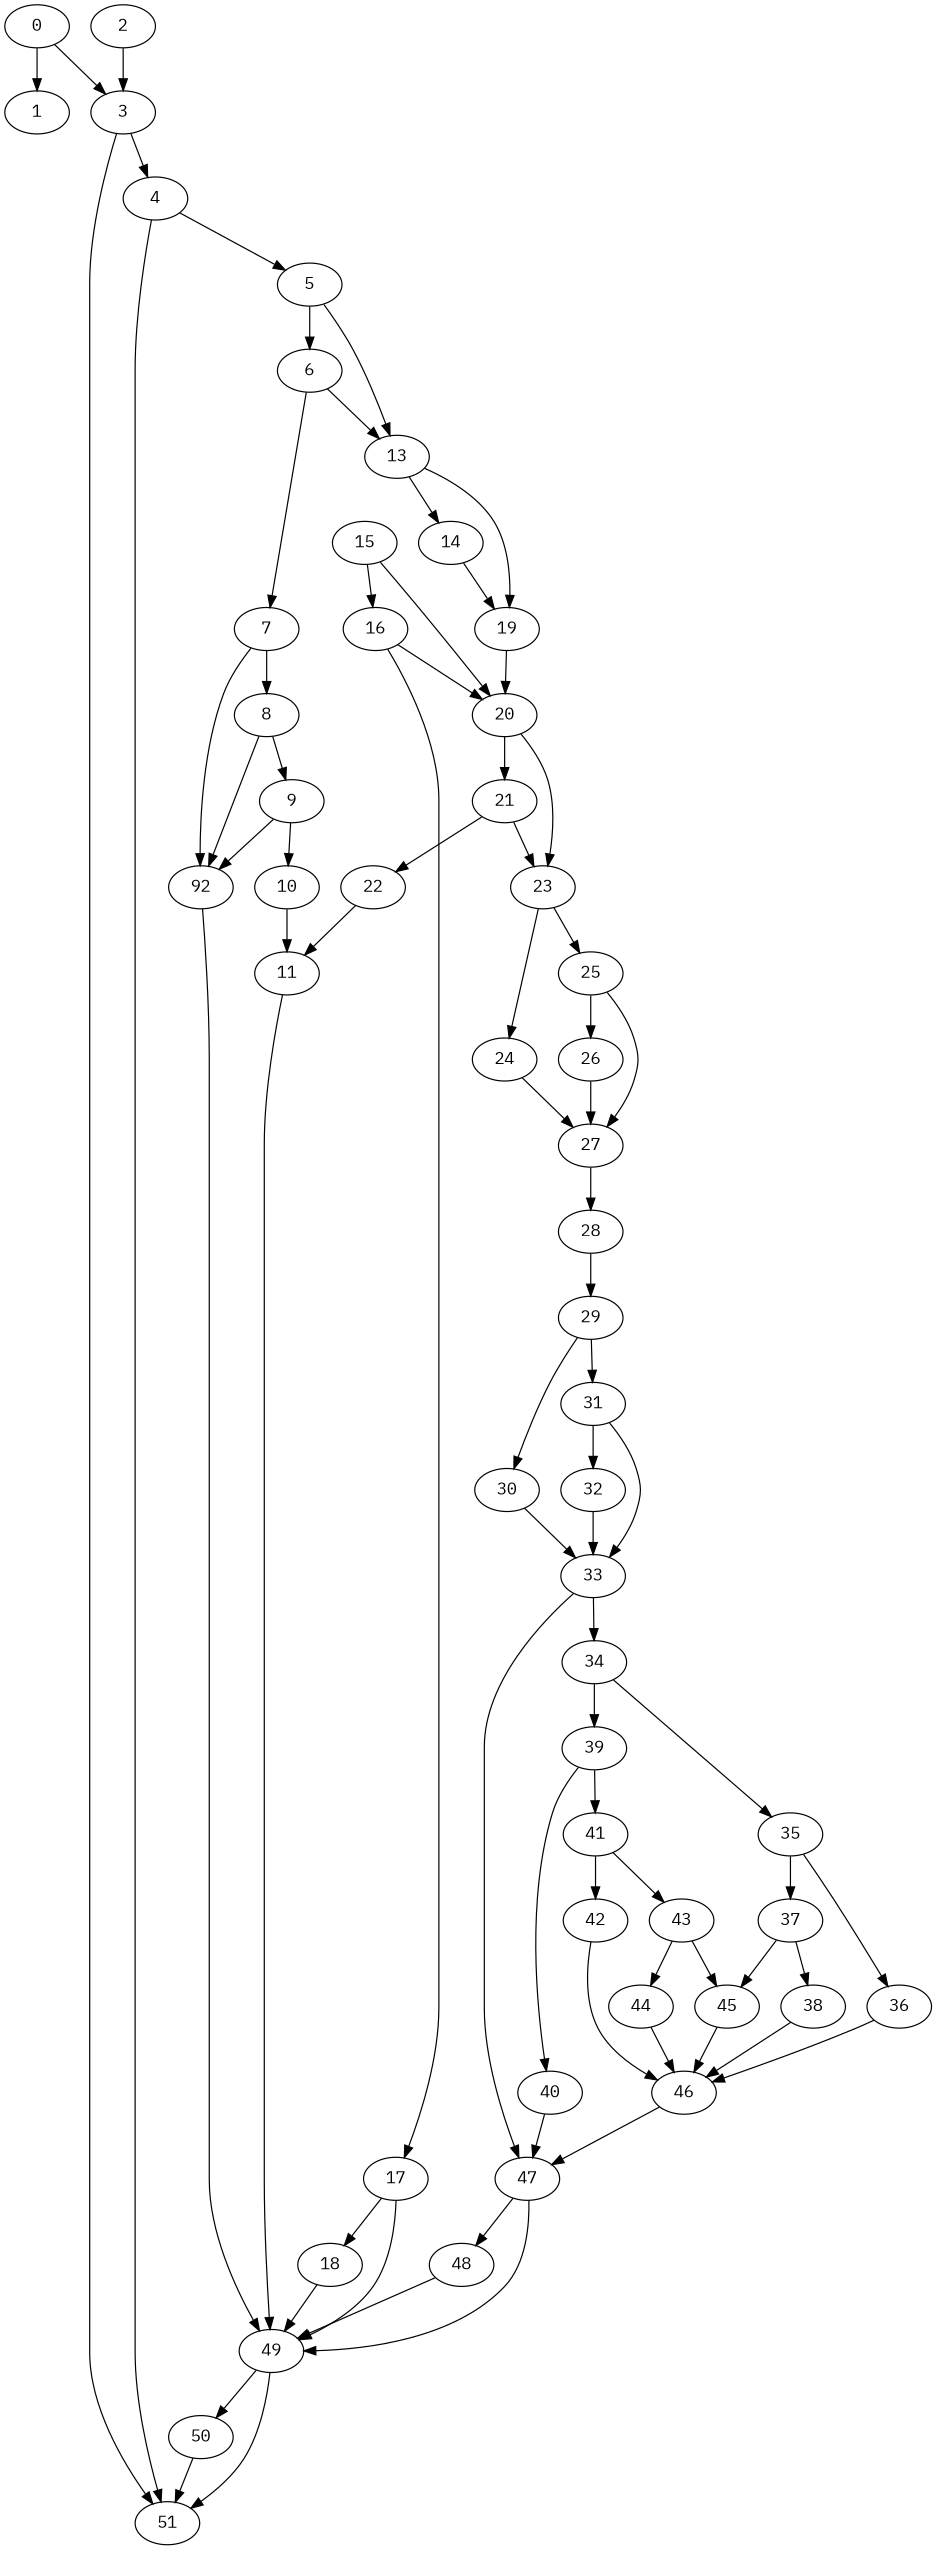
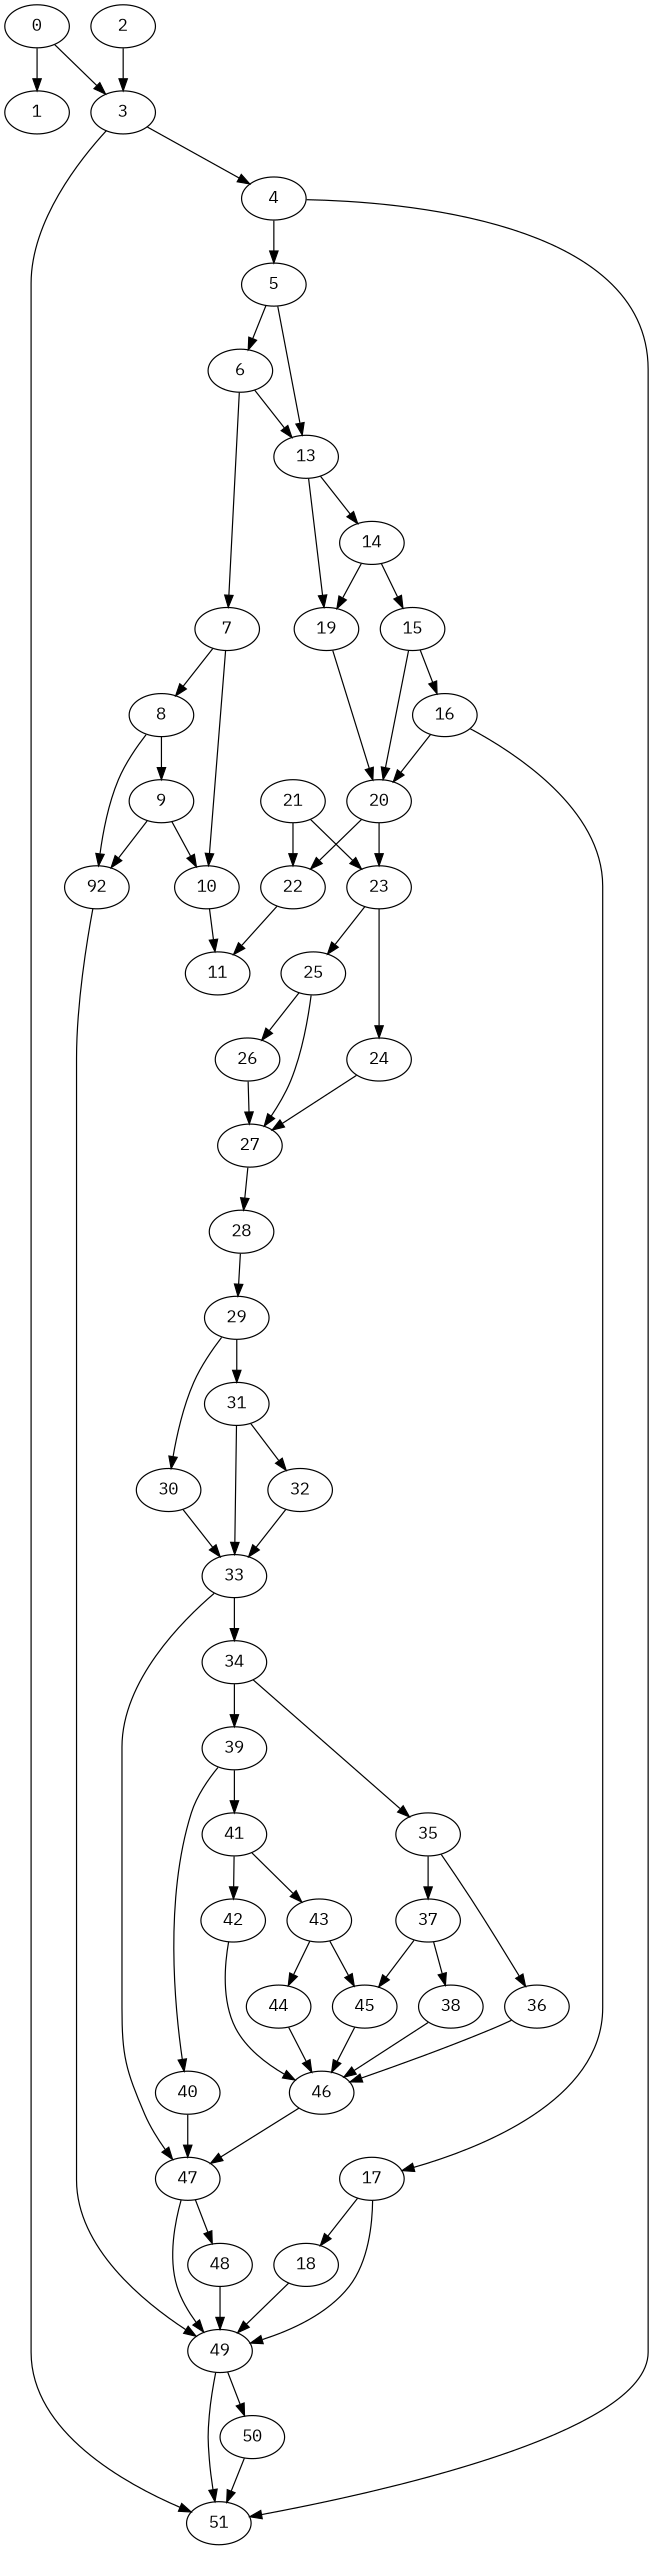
none -> (389, 580)
(210, 746) -> (218, 752)
(505, 752) -> (342, 839)
(264, 1656) -> none
